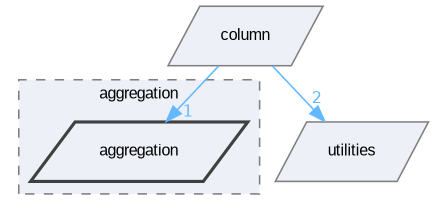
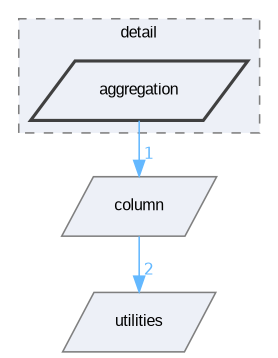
(196, 90) -> (139, 143)
(139, 95) -> (139, 34)
